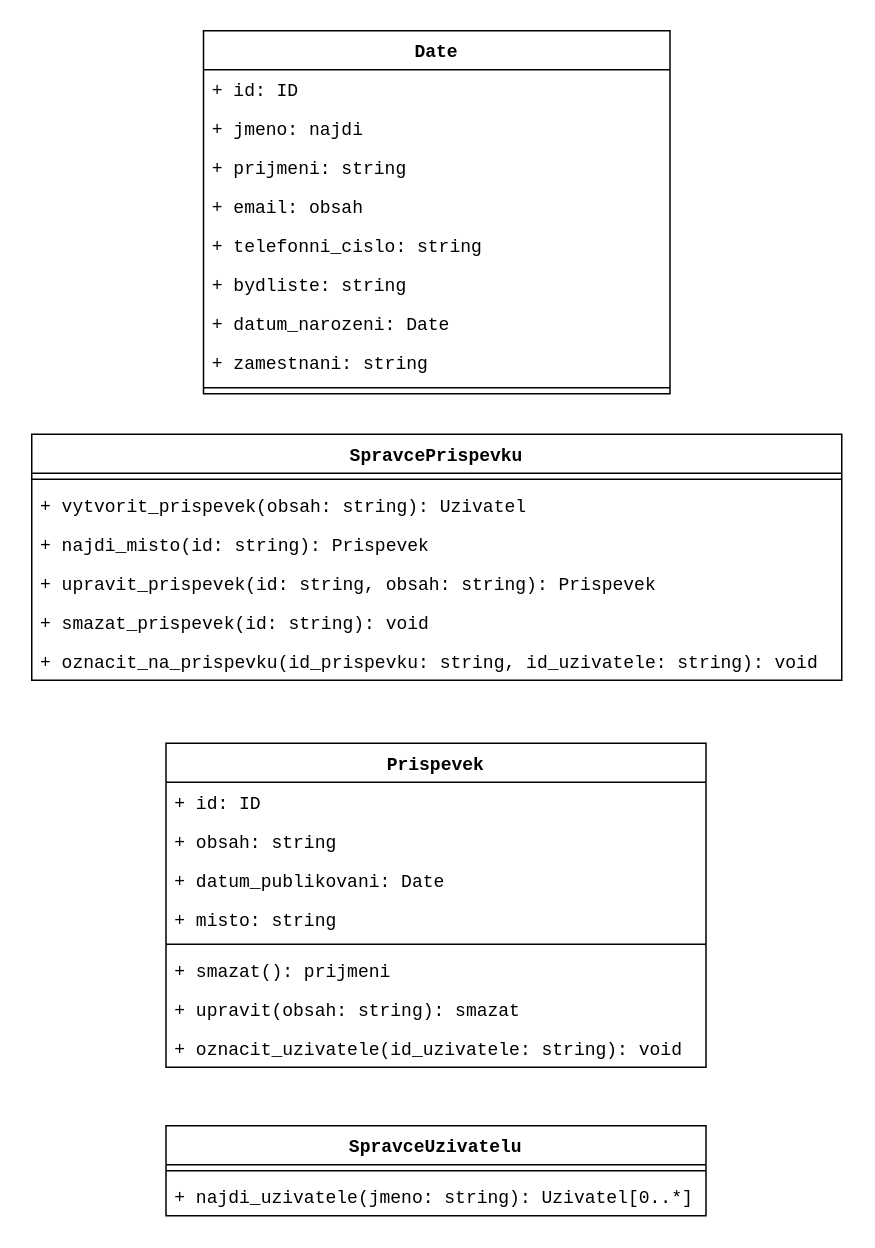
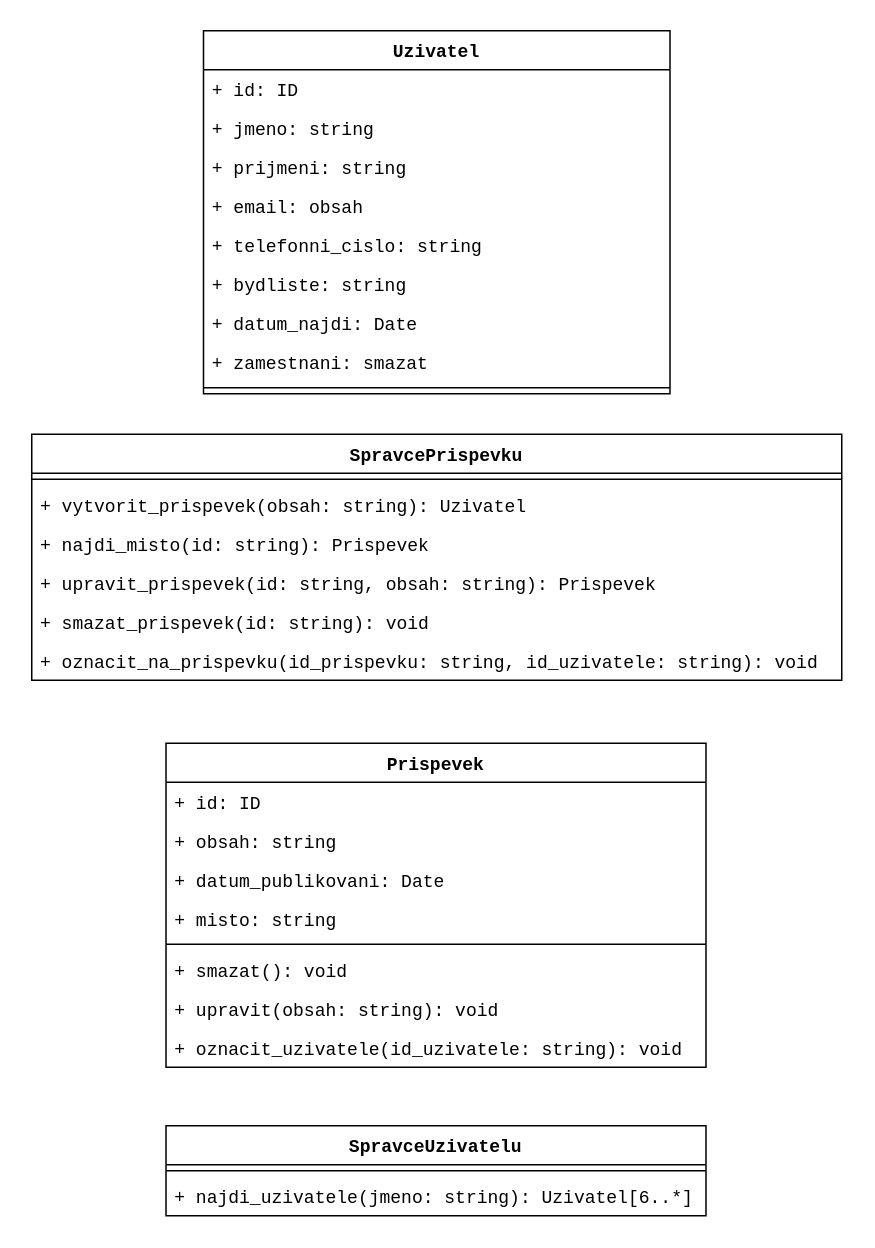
(436, 51) -> (436, 51)
(273, 129) -> (278, 129)
(313, 324) -> (298, 324)
(301, 363) -> (303, 363)
(263, 971) -> (245, 971)
(319, 1010) -> (306, 1010)
(386, 1197) -> (386, 1197)
